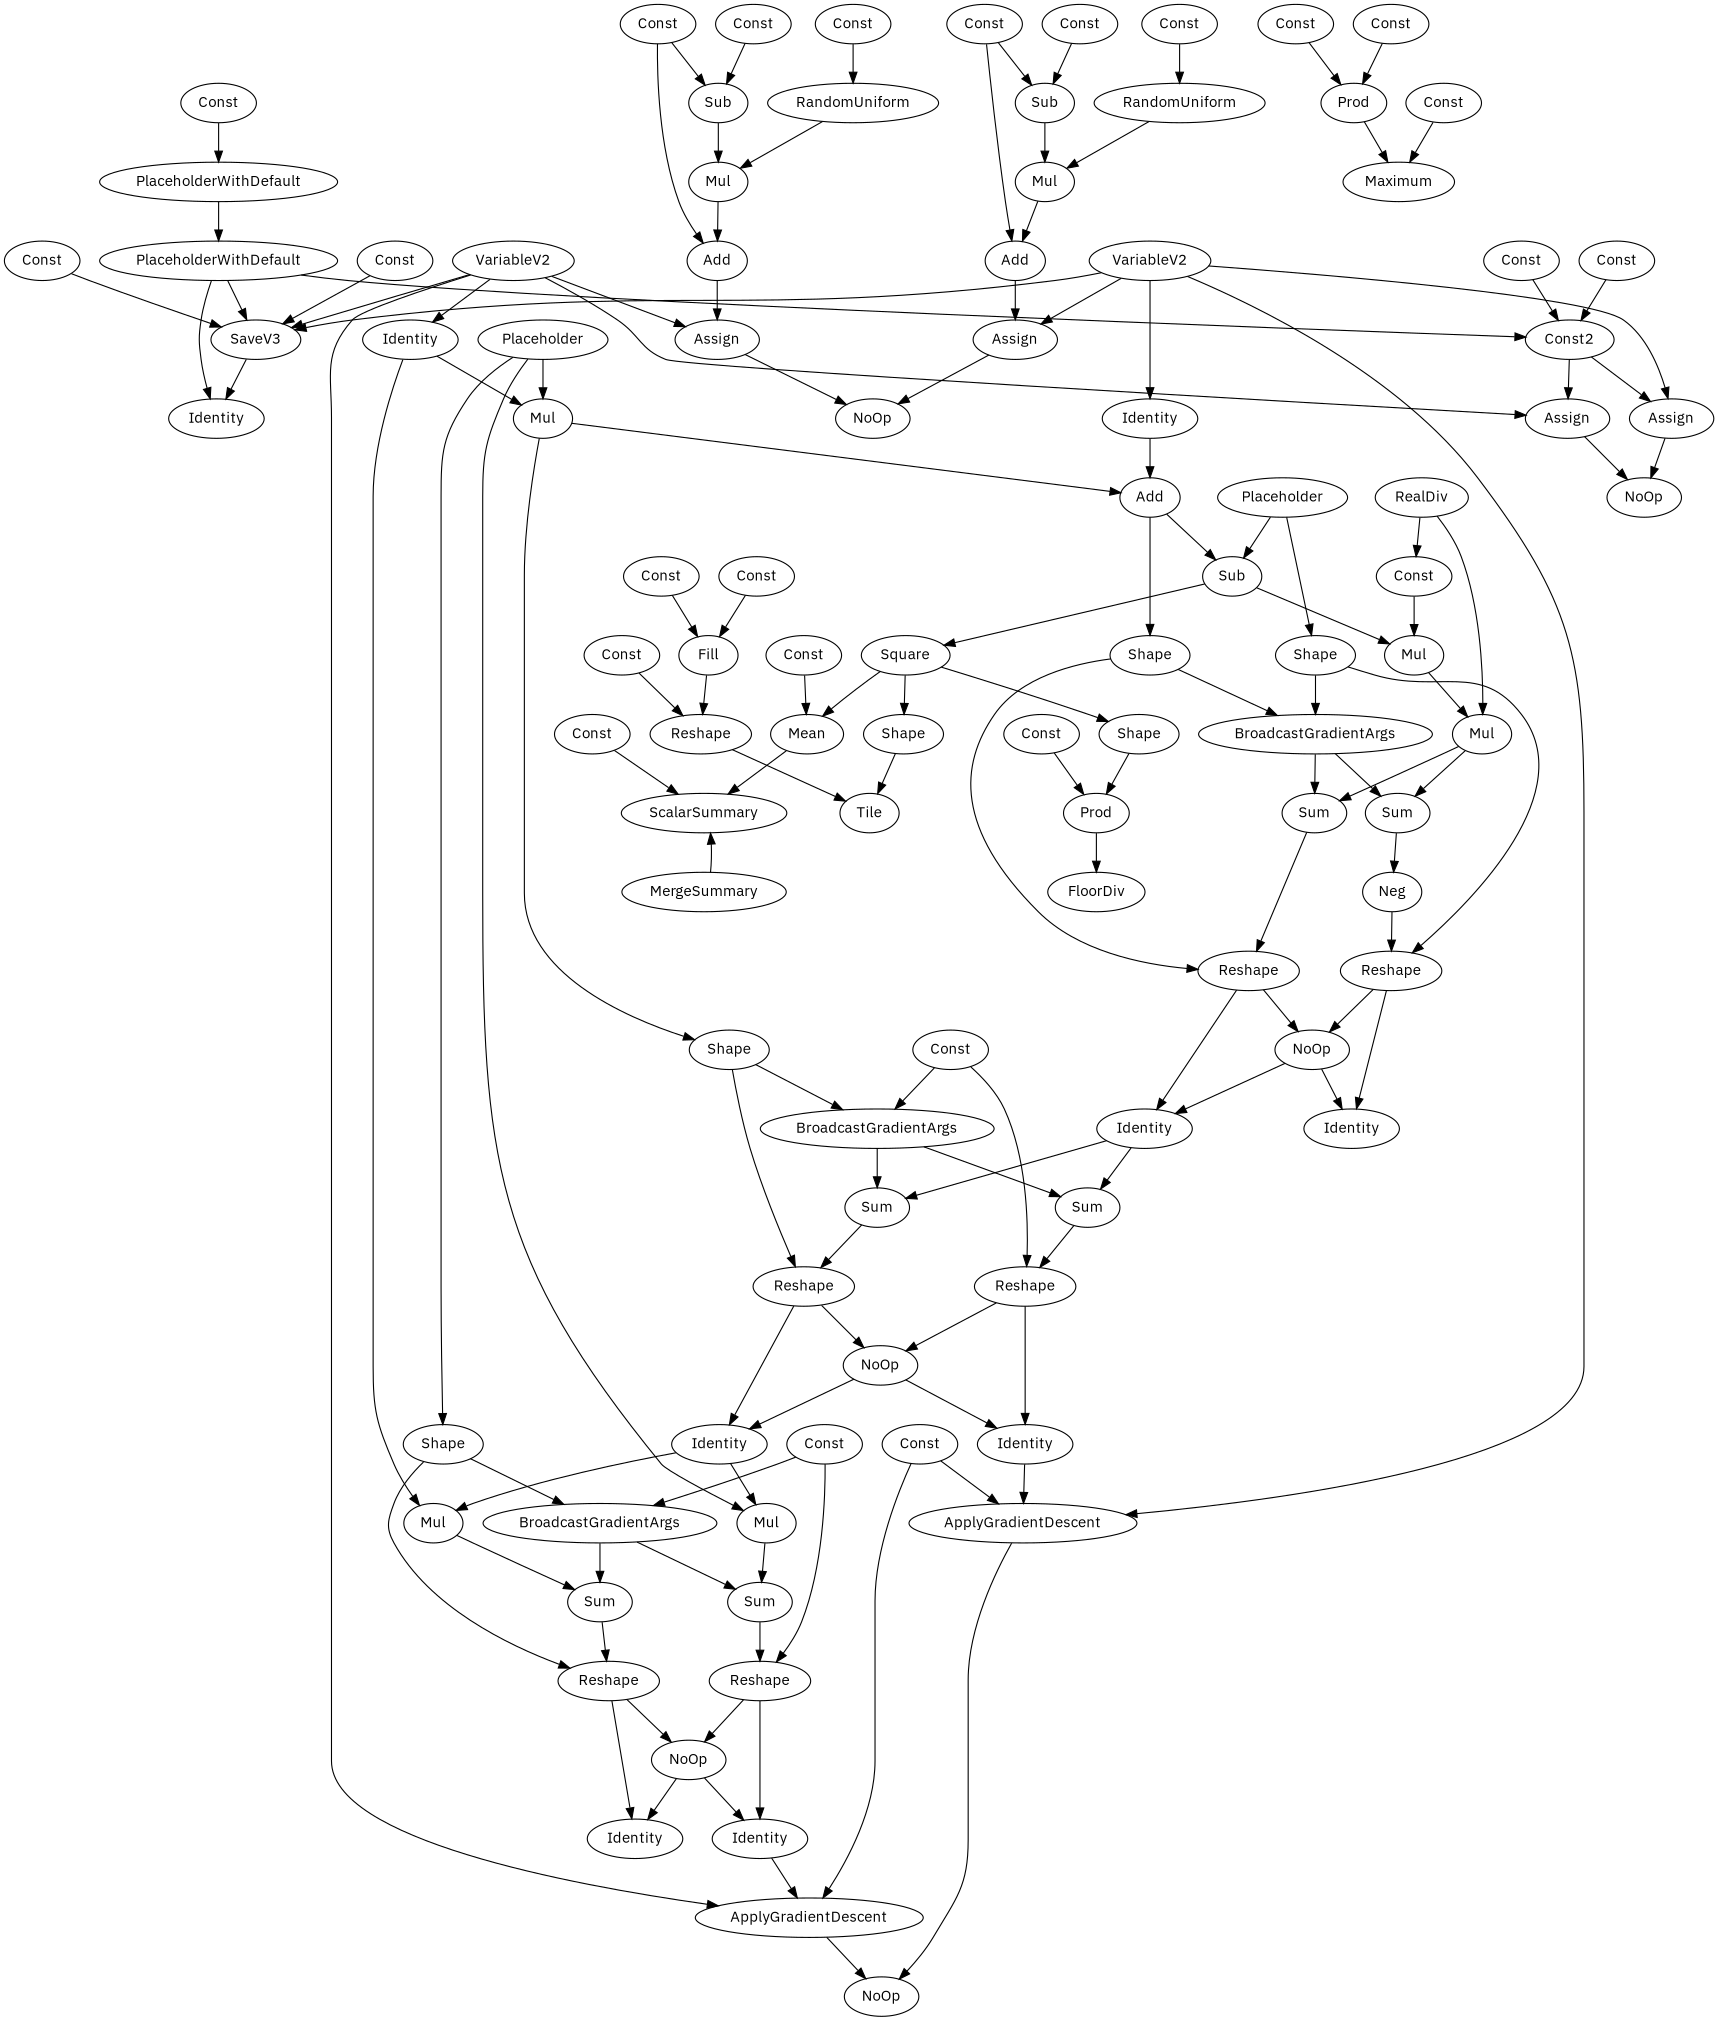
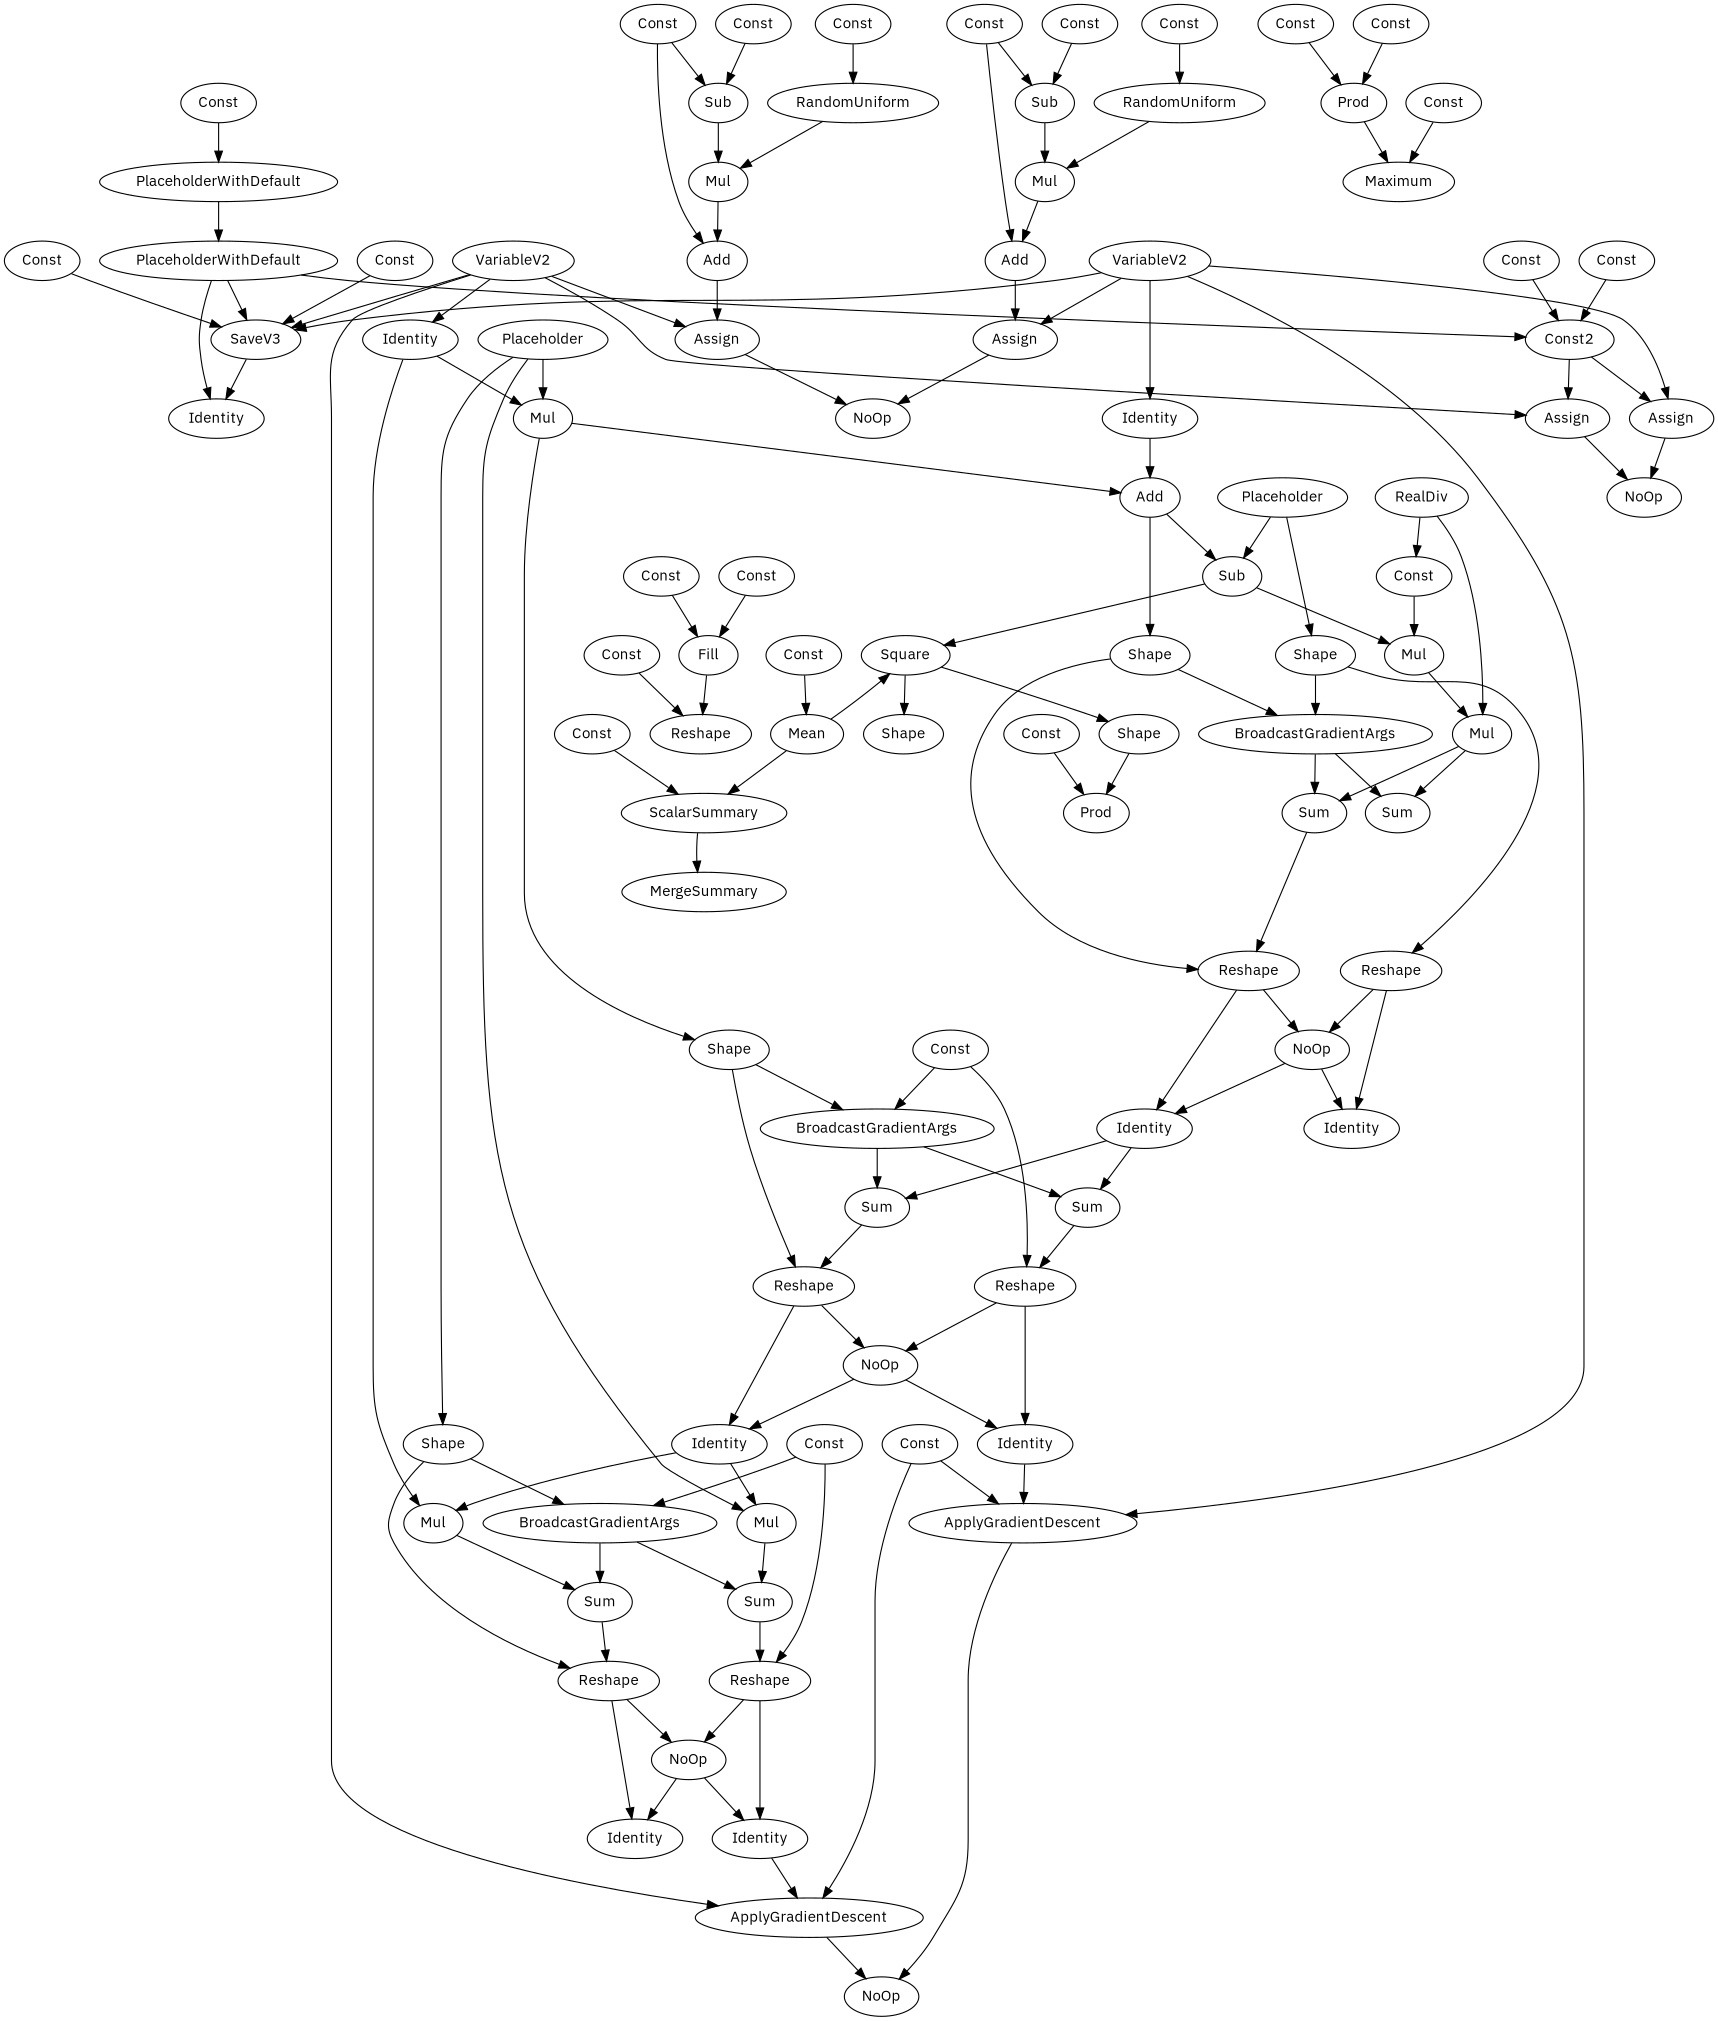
(855, 690) -> (856, 700)
(870, 813) -> none
(711, 858) -> (697, 847)
(1096, 892) -> none
(1392, 892) -> none
